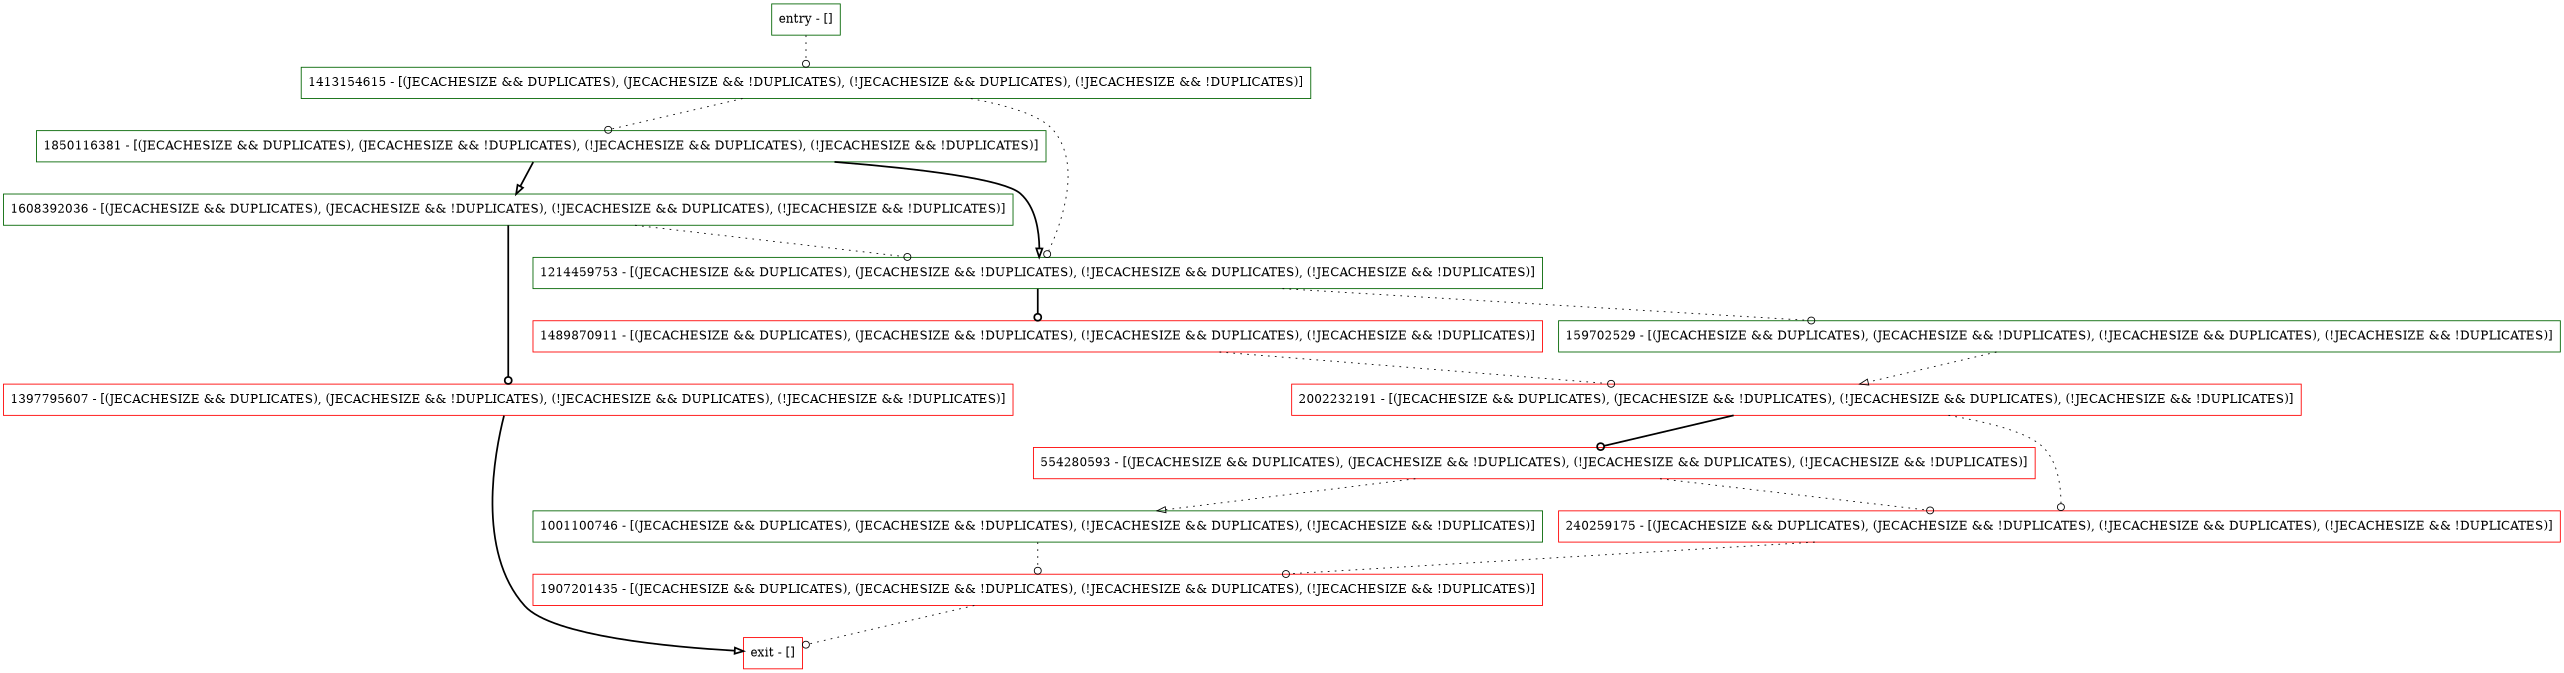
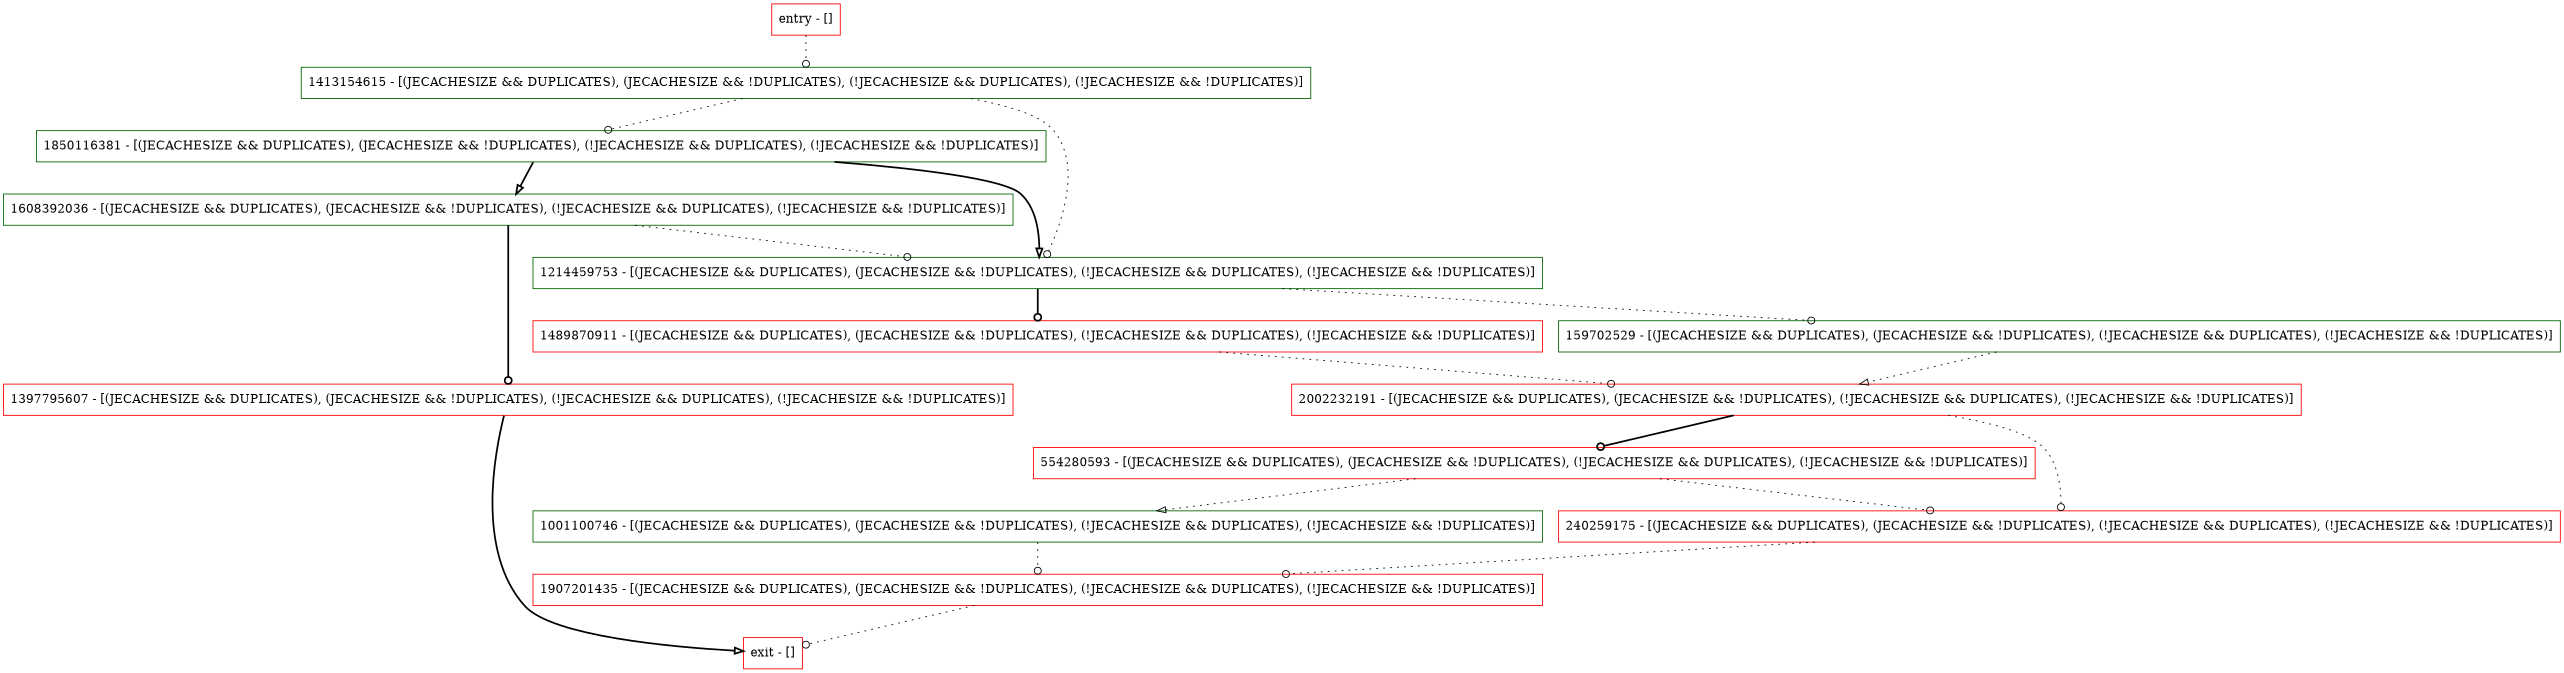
(806, 20) -> (806, 20)
